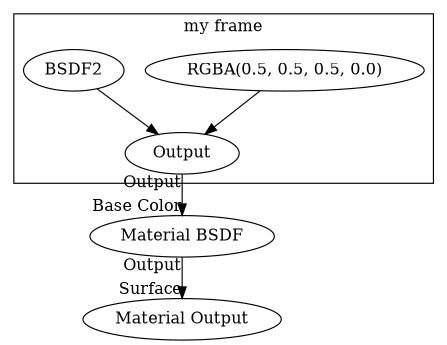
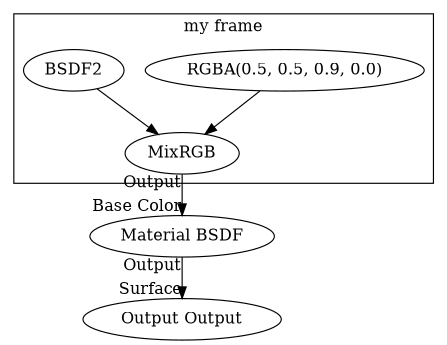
(285, 70) -> (285, 70)
(182, 153) -> (182, 153)
(182, 319) -> (182, 319)
